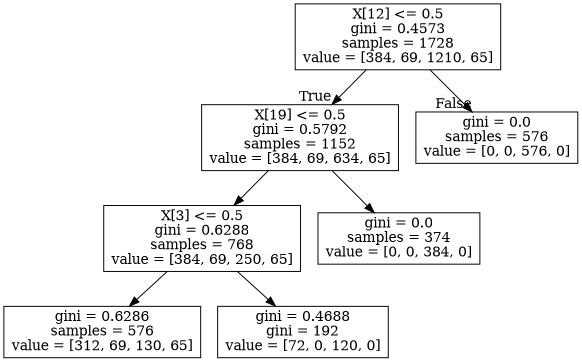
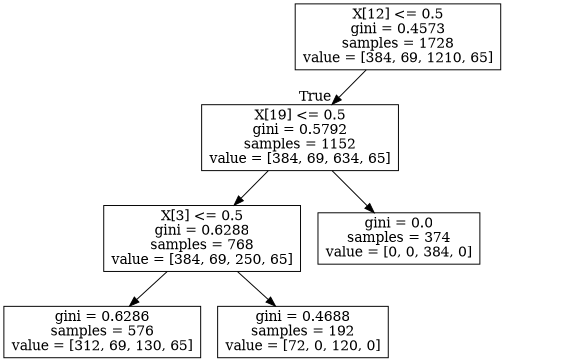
(497, 138) -> none
(303, 332) -> (303, 332)
